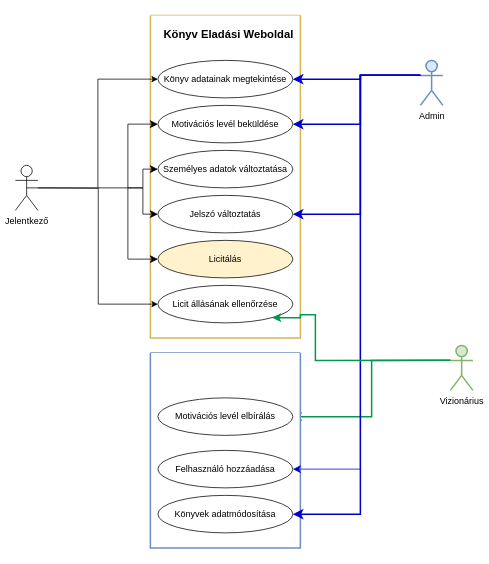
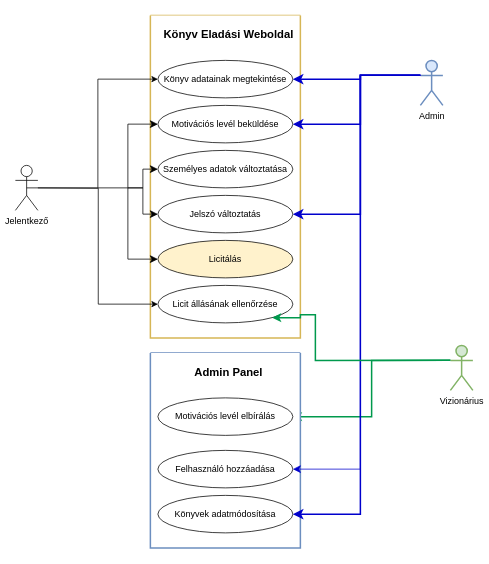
none -> (228, 372)
